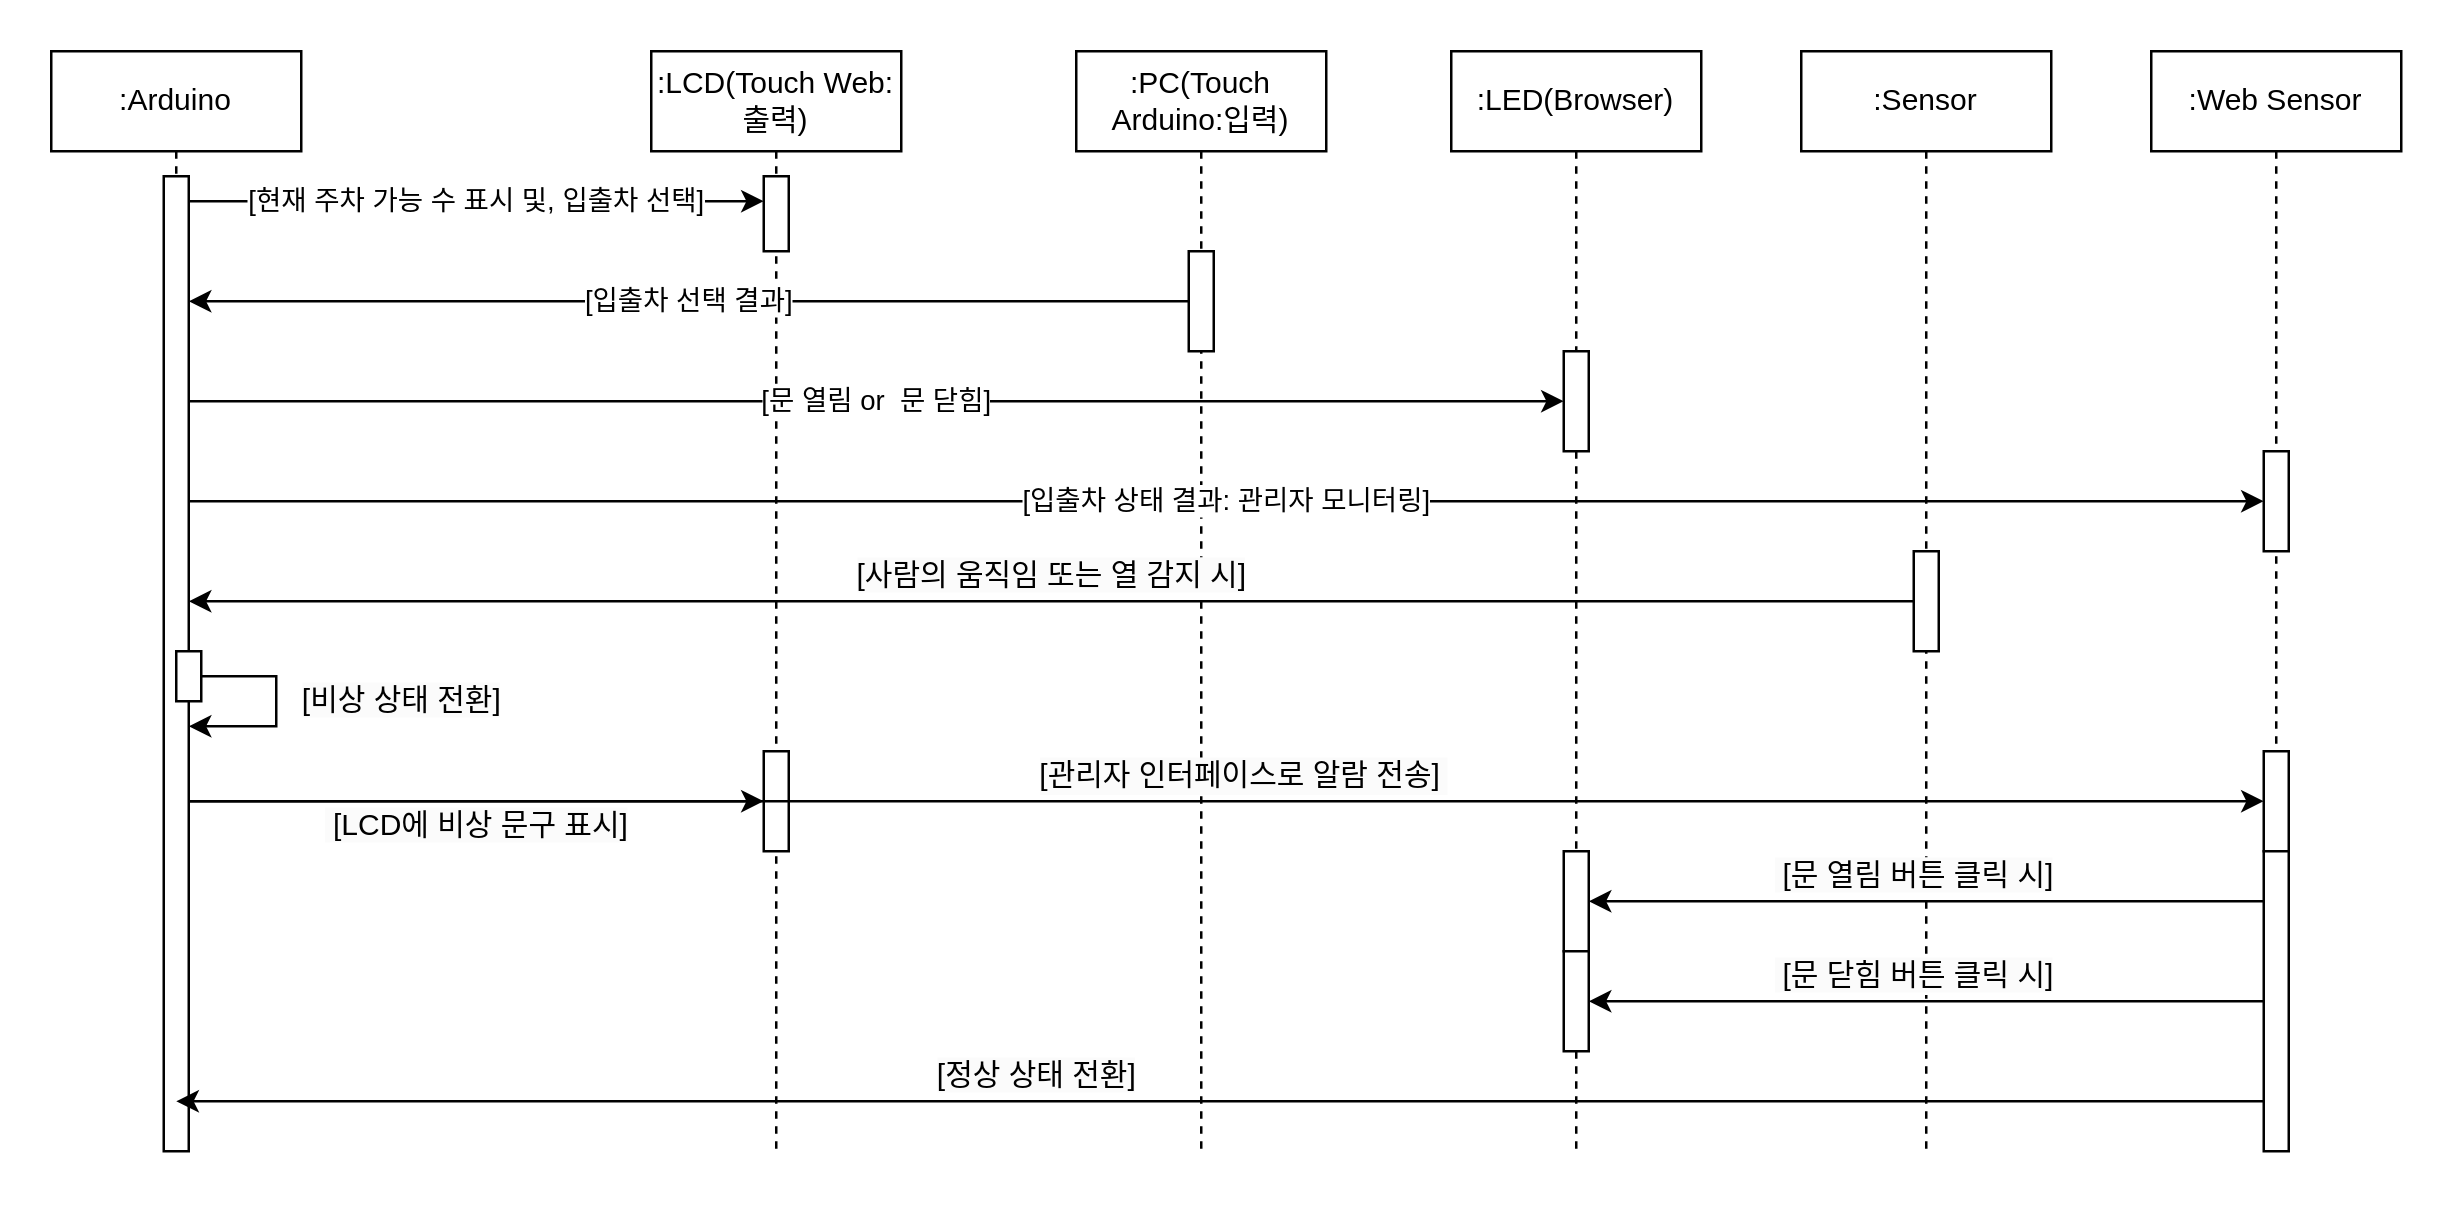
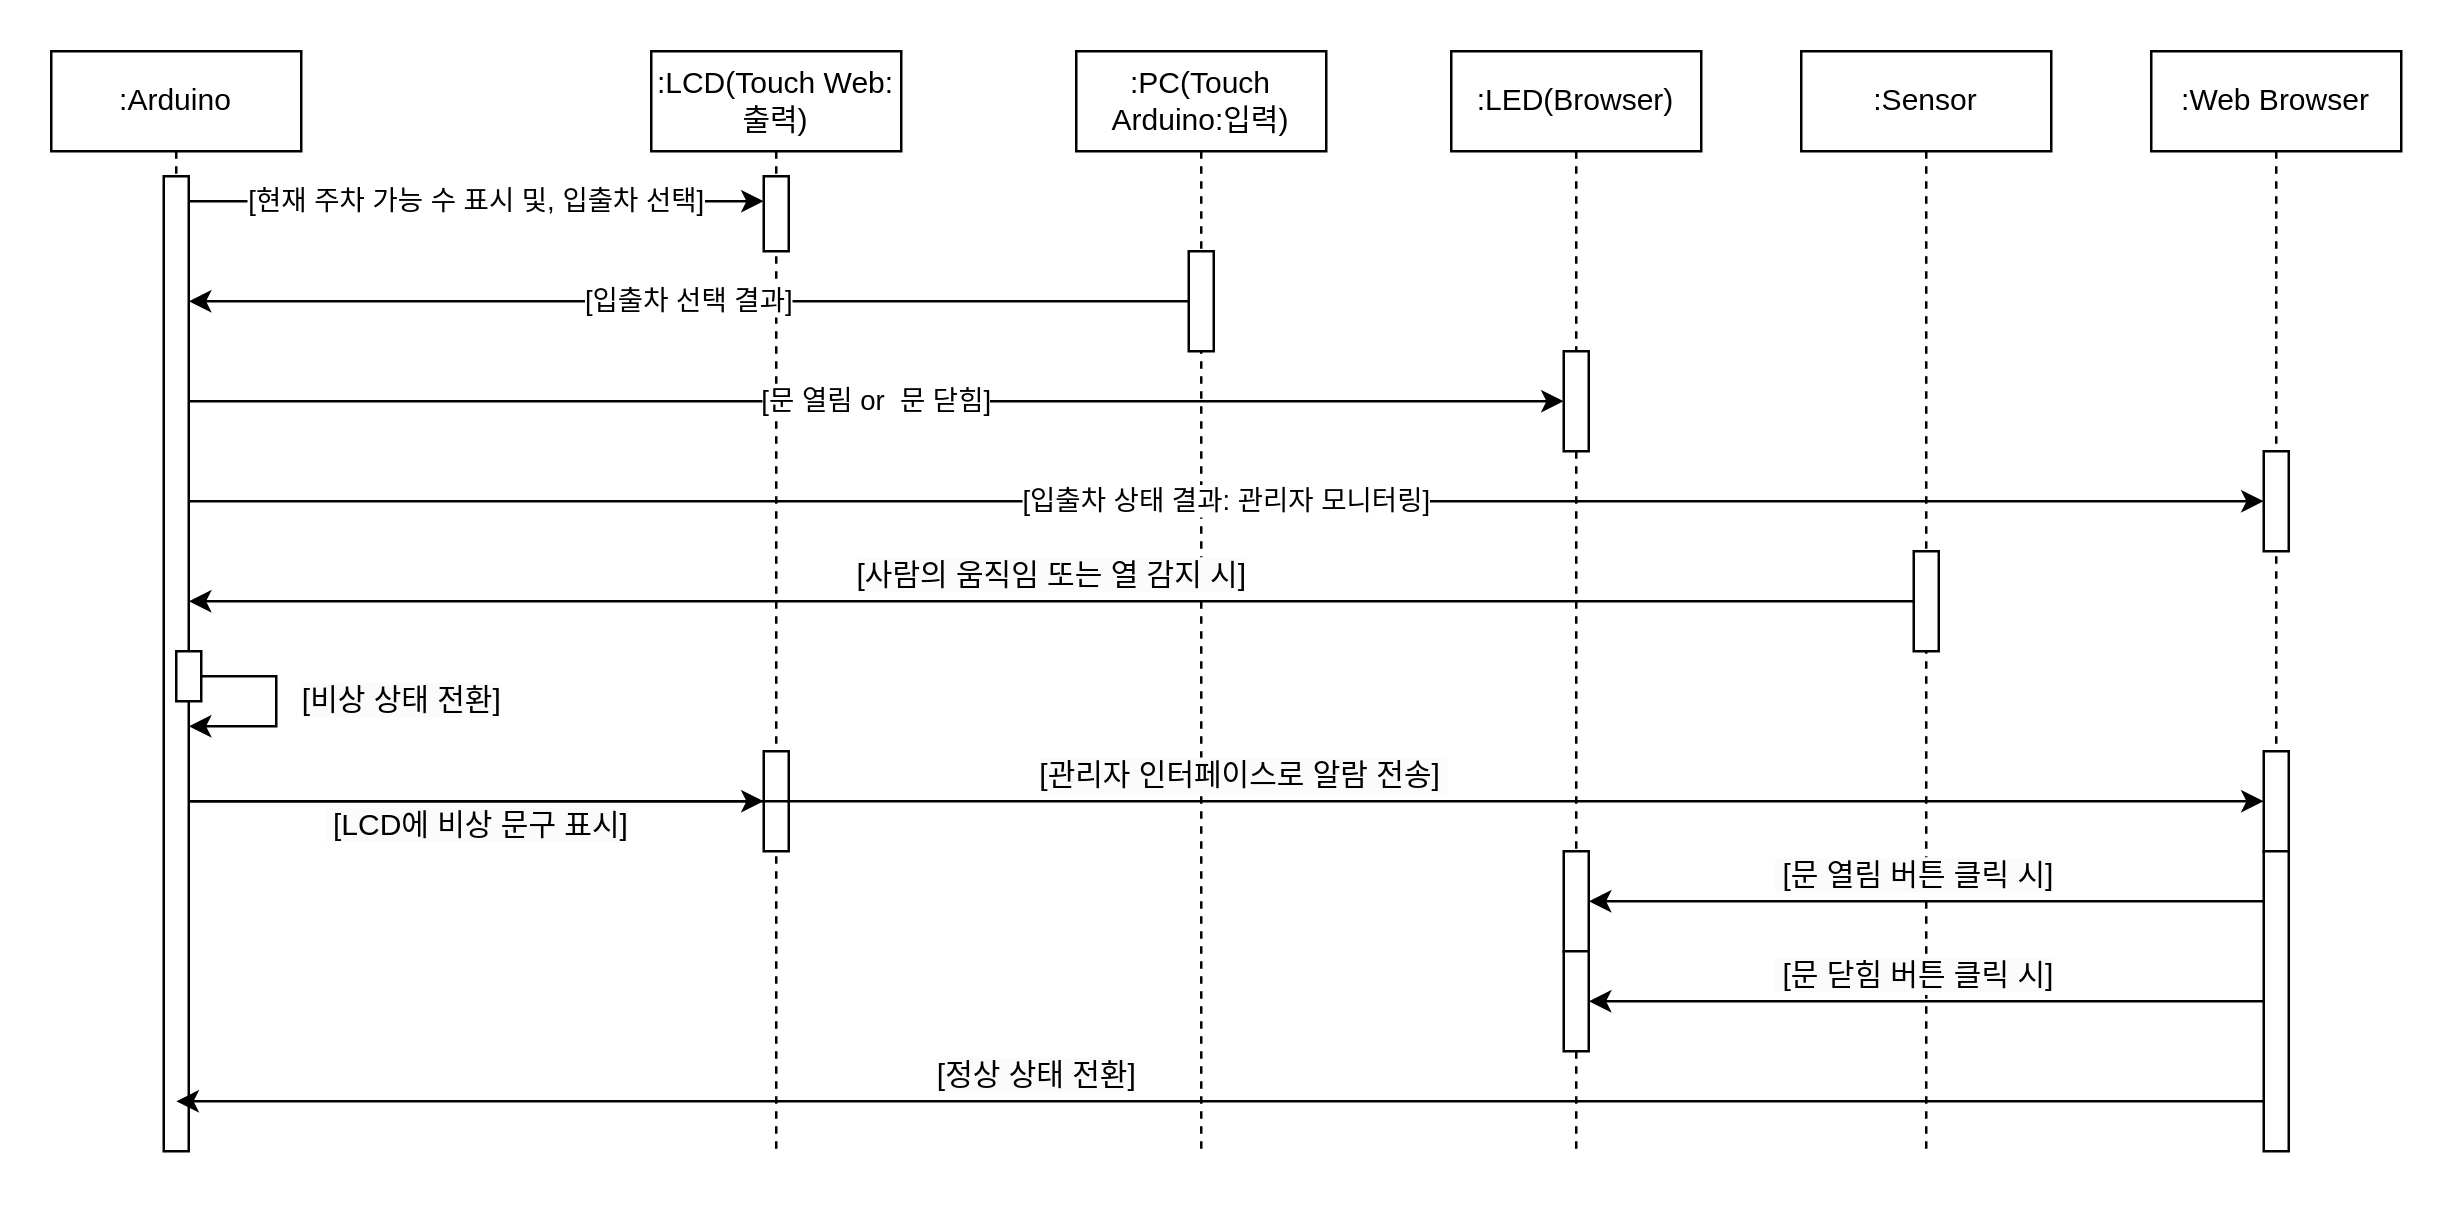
(2276, 101) -> (2276, 101)
